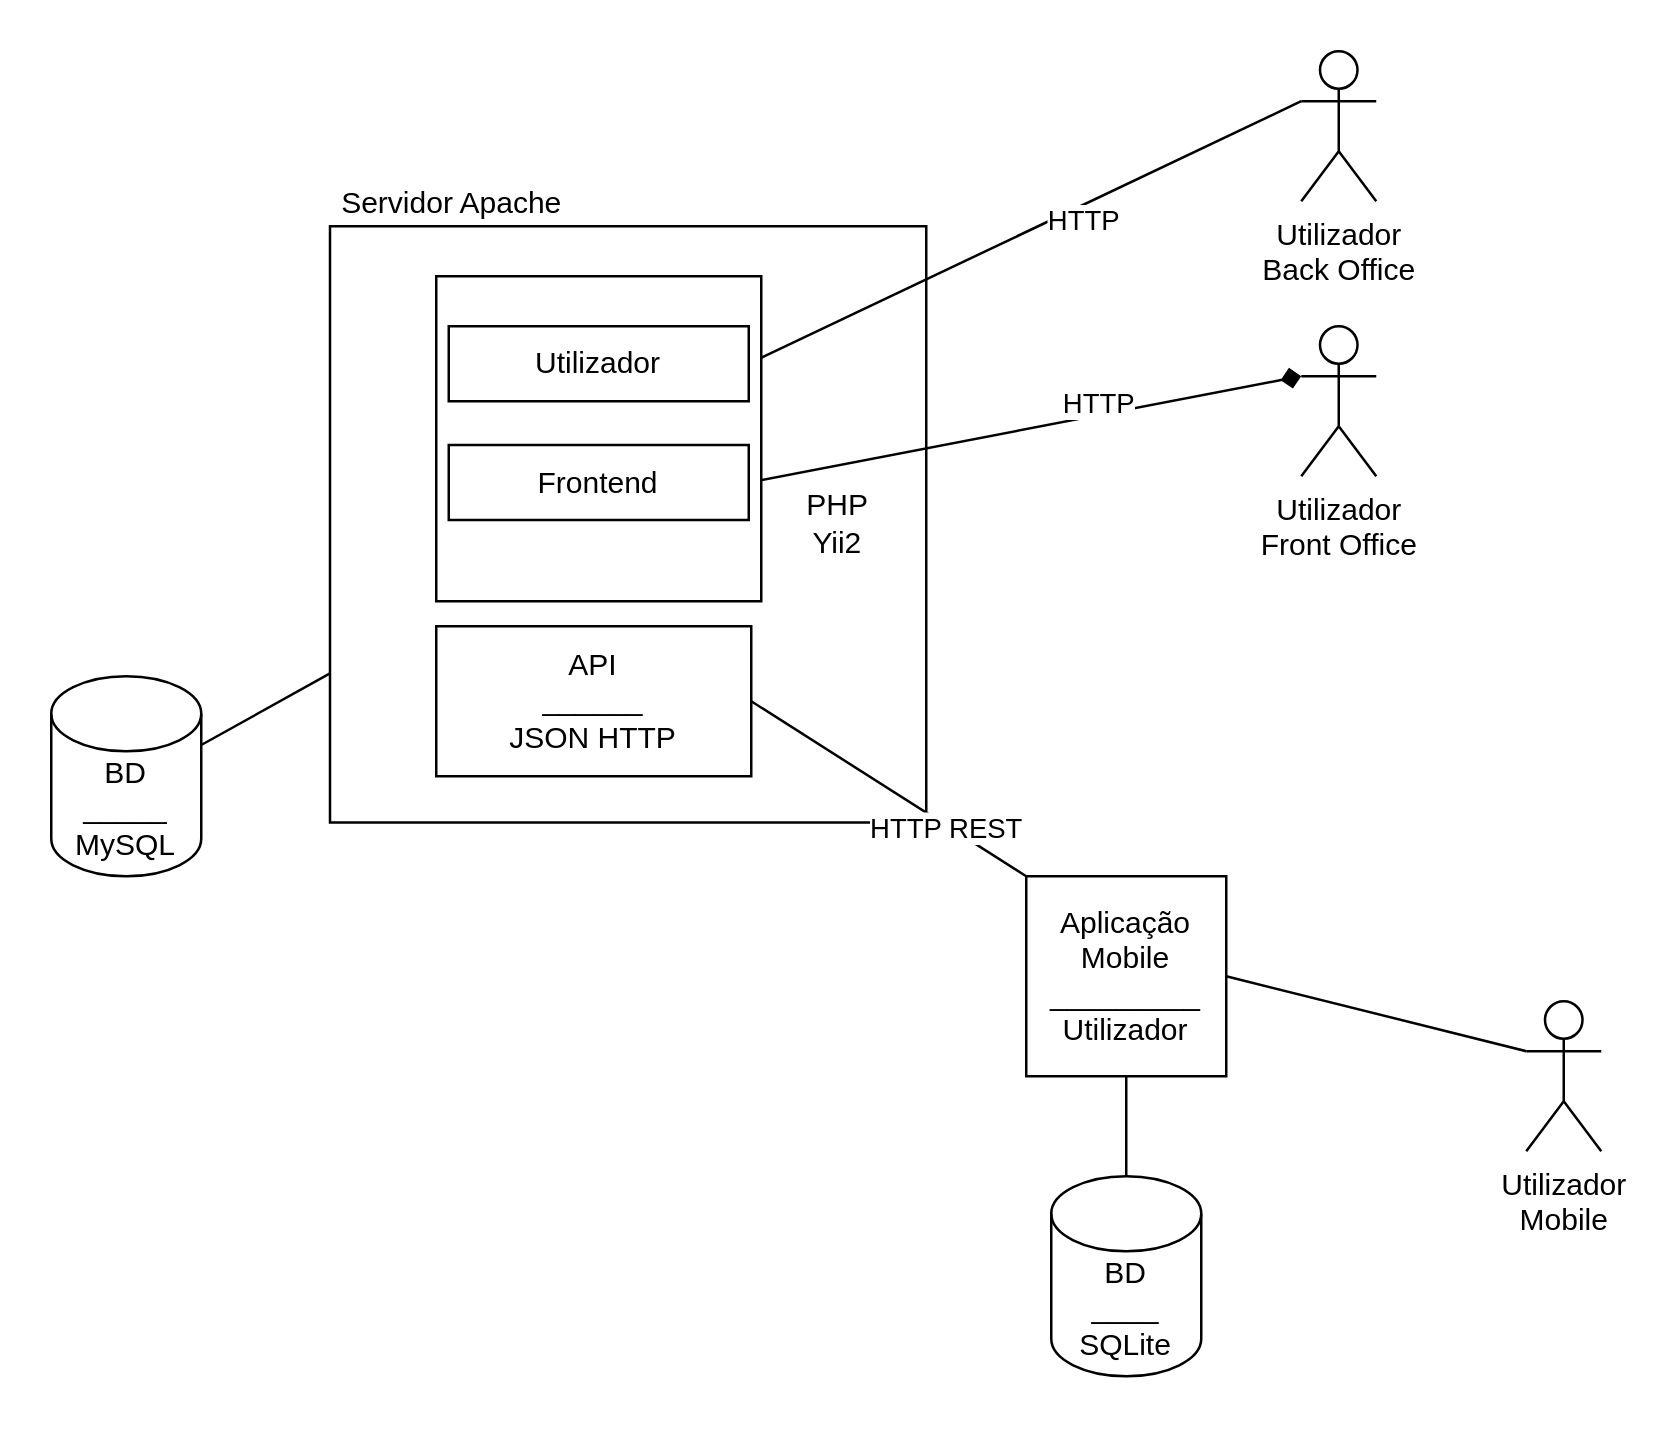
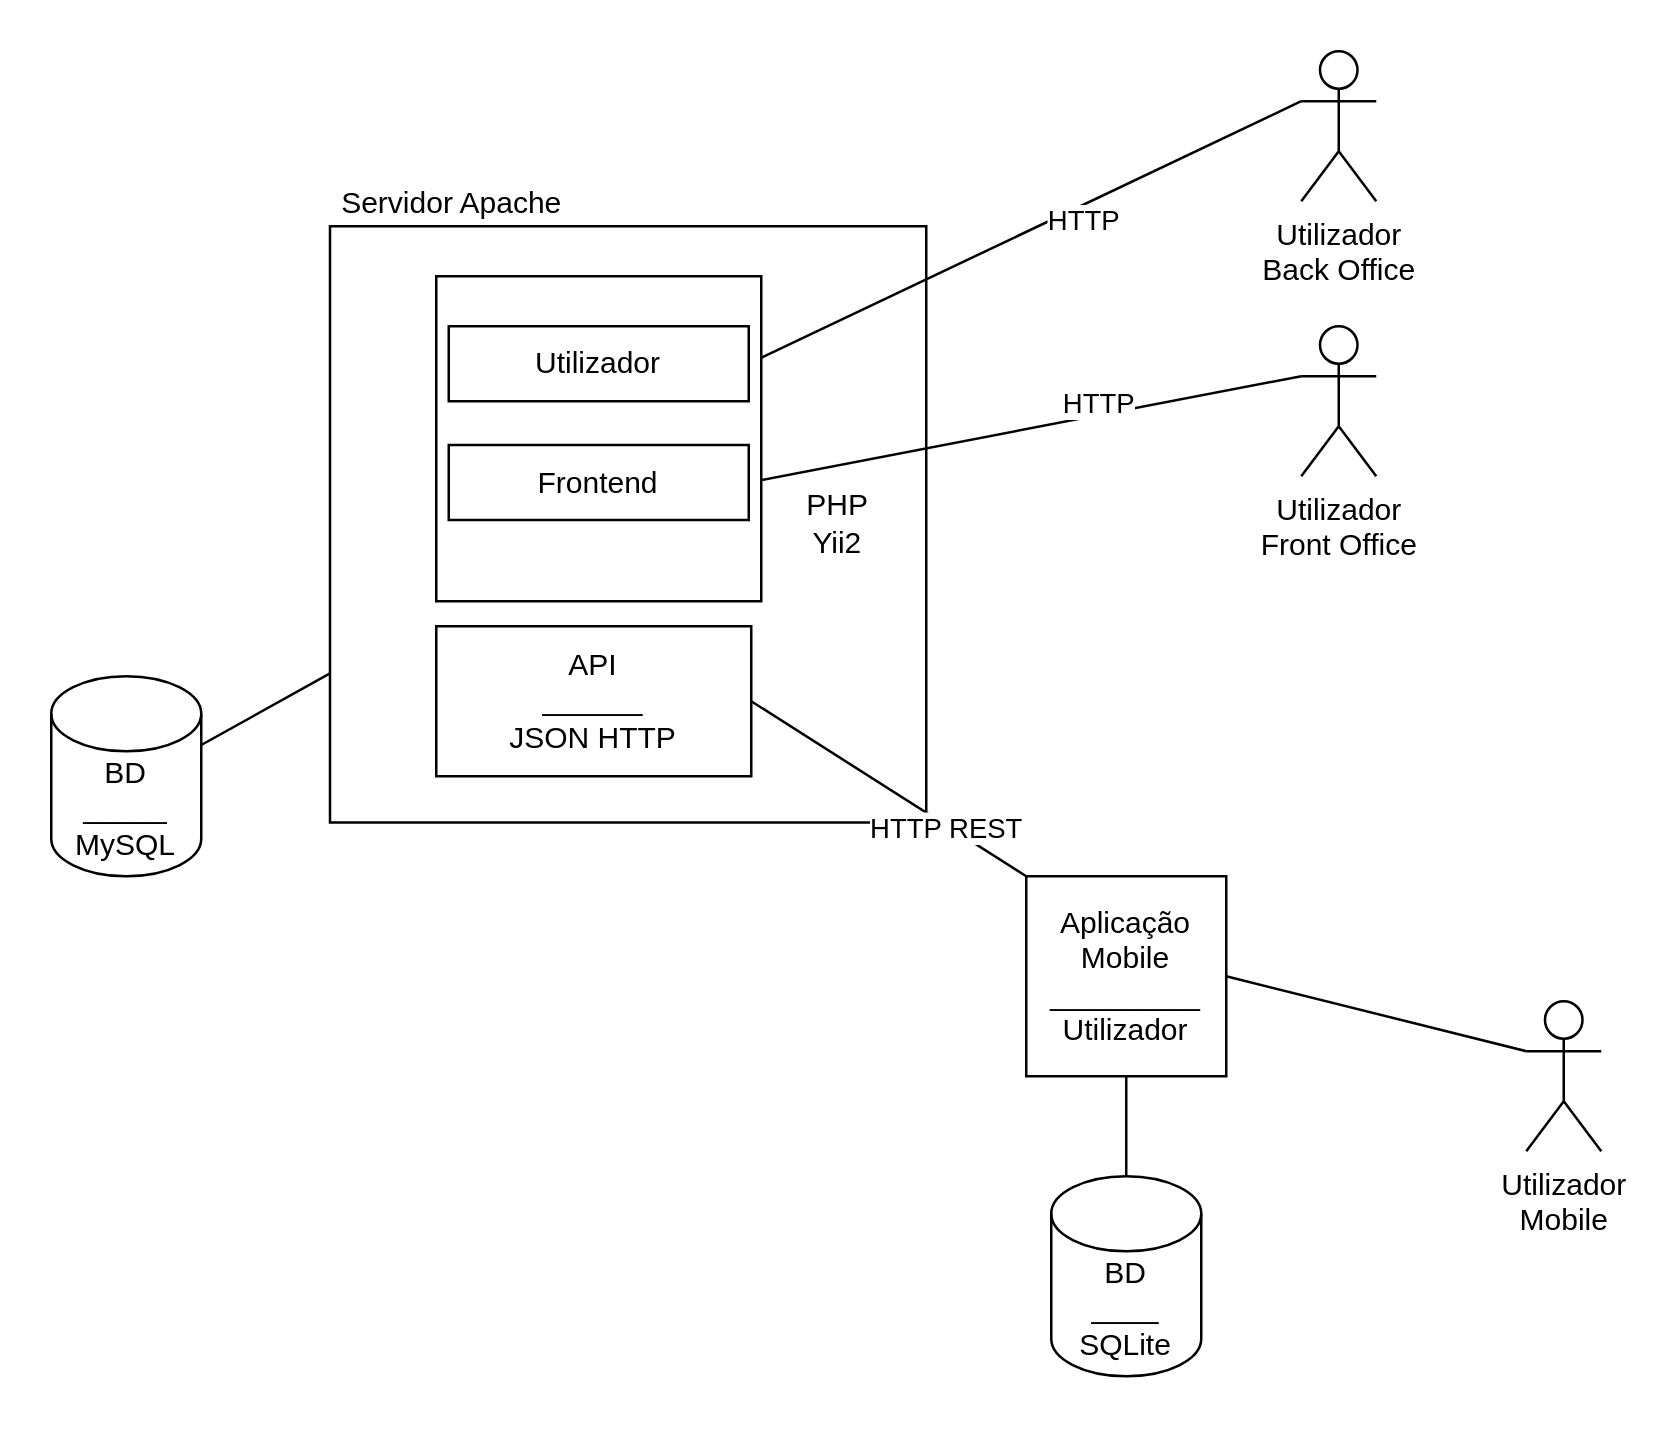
(1281, 380) -> (1289, 378)
